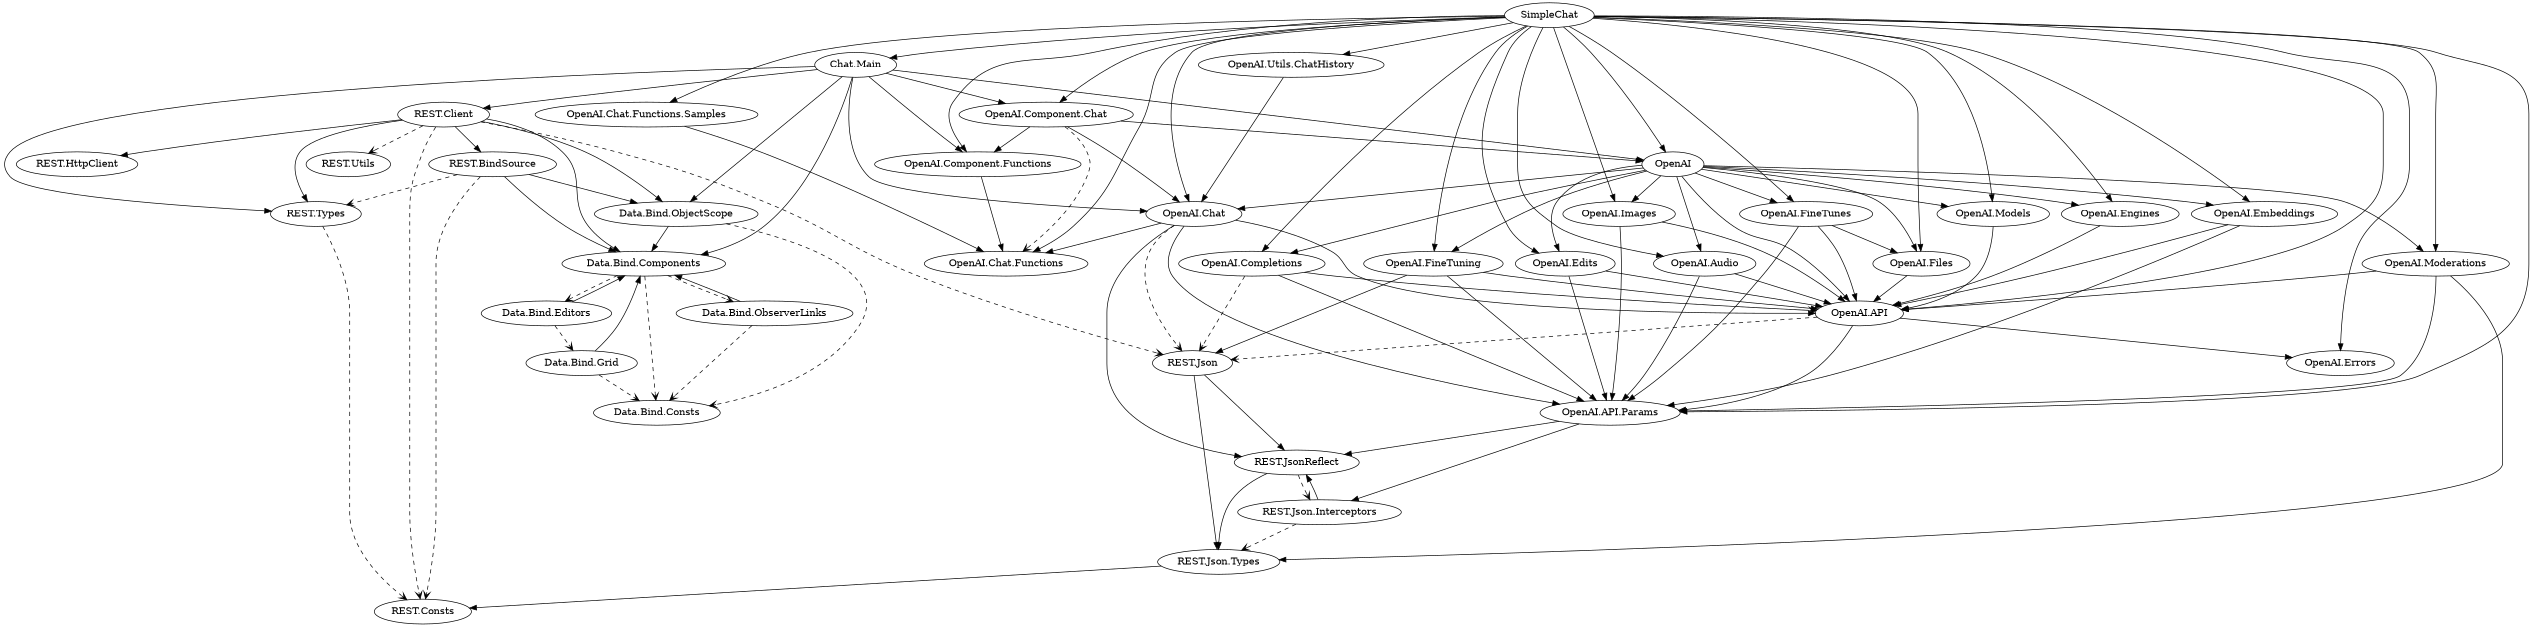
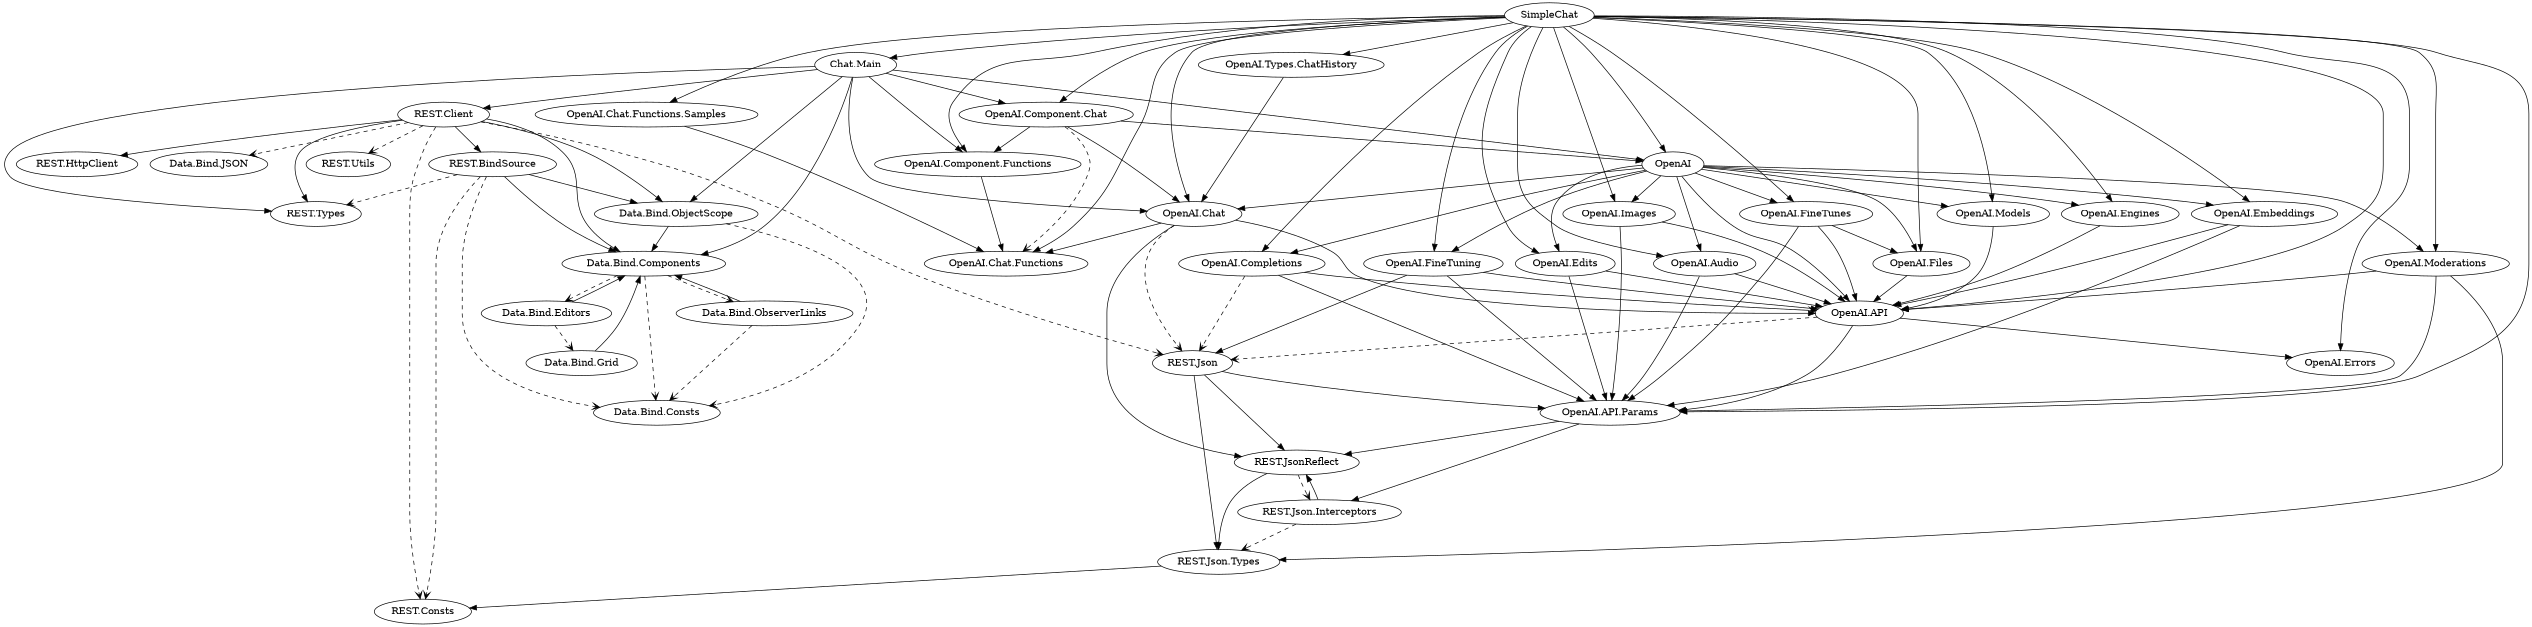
(1291, 65) -> (1291, 65)
none -> (209, 164)
(1339, 356) -> (1380, 394)
(616, 386) -> (465, 330)
(350, 417) -> none
